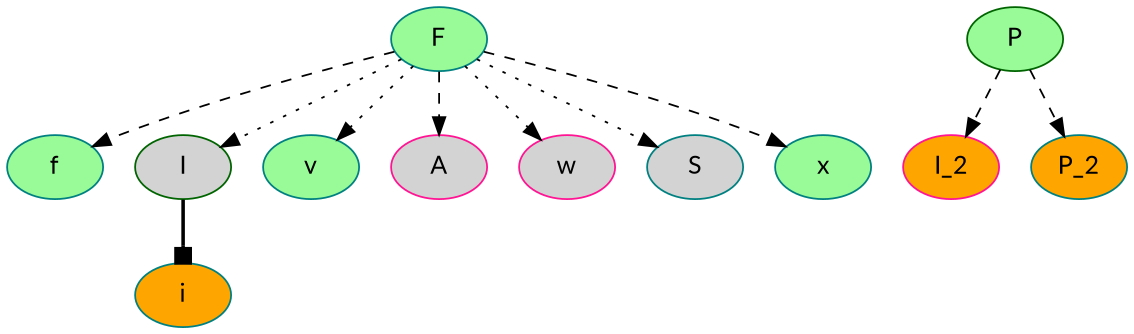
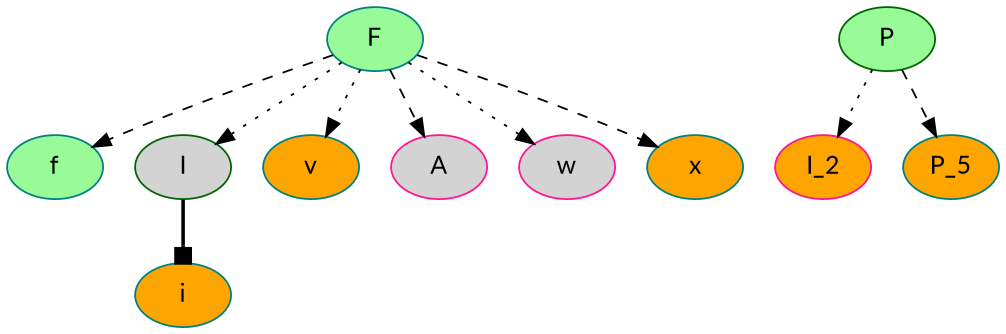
(987, 95) -> (859, 95)
(311, 167) -> (311, 167)
(695, 167) -> none
(823, 167) -> (695, 167)
(1079, 167) -> (951, 167)
